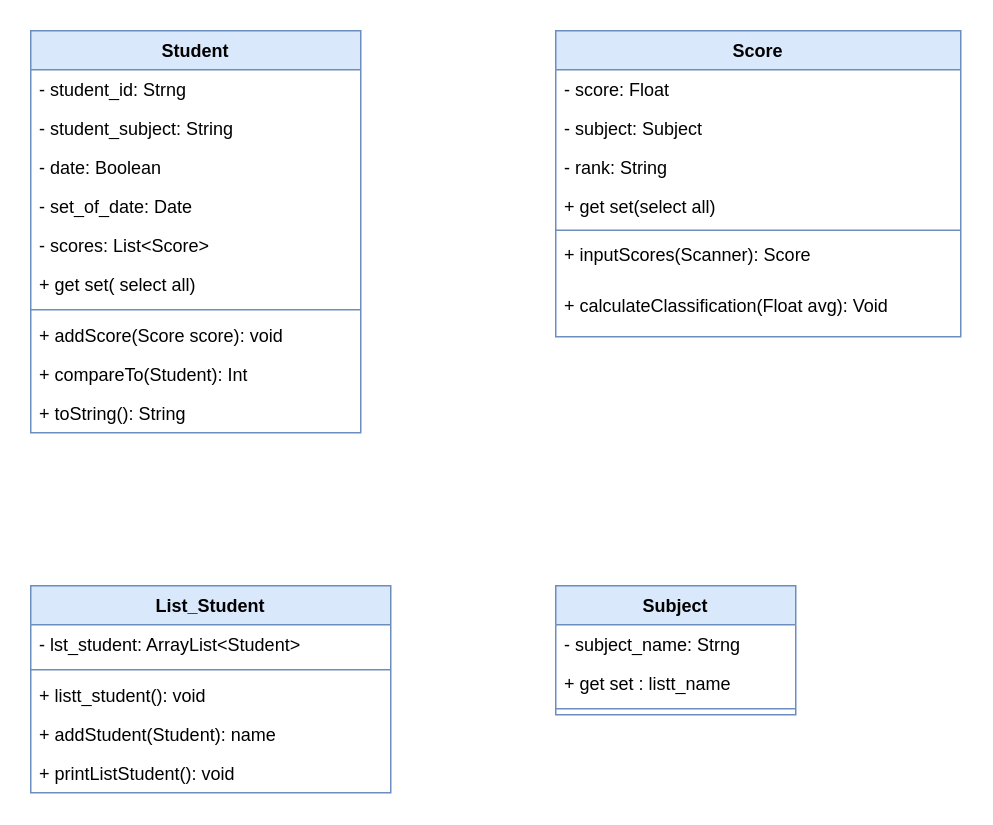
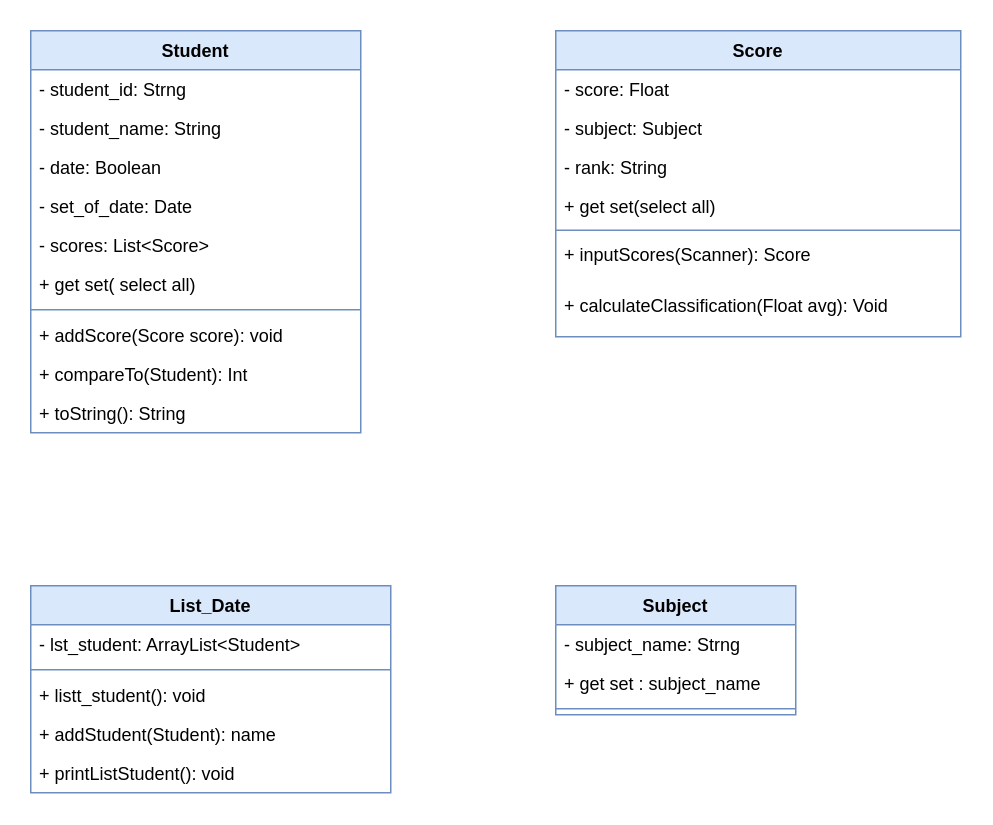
(156, 130) -> (141, 130)
(211, 607) -> (211, 607)
(659, 685) -> (674, 685)
